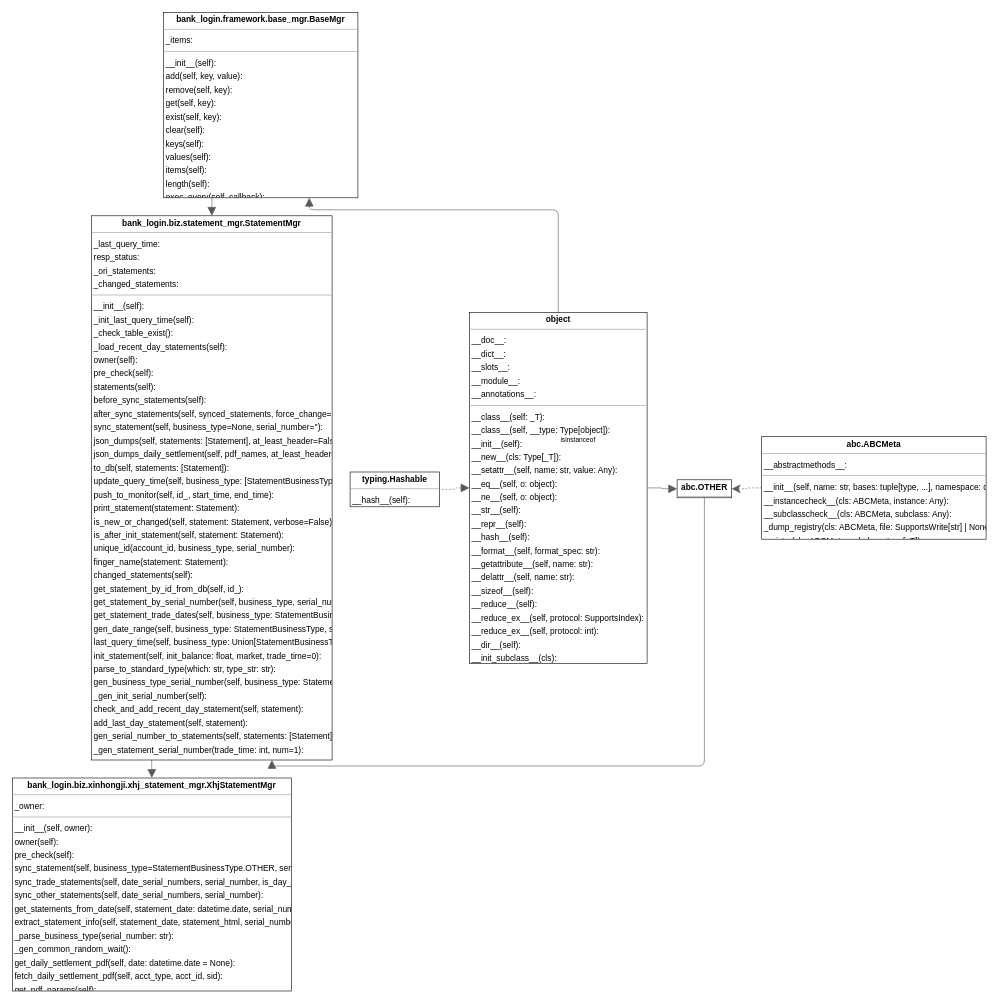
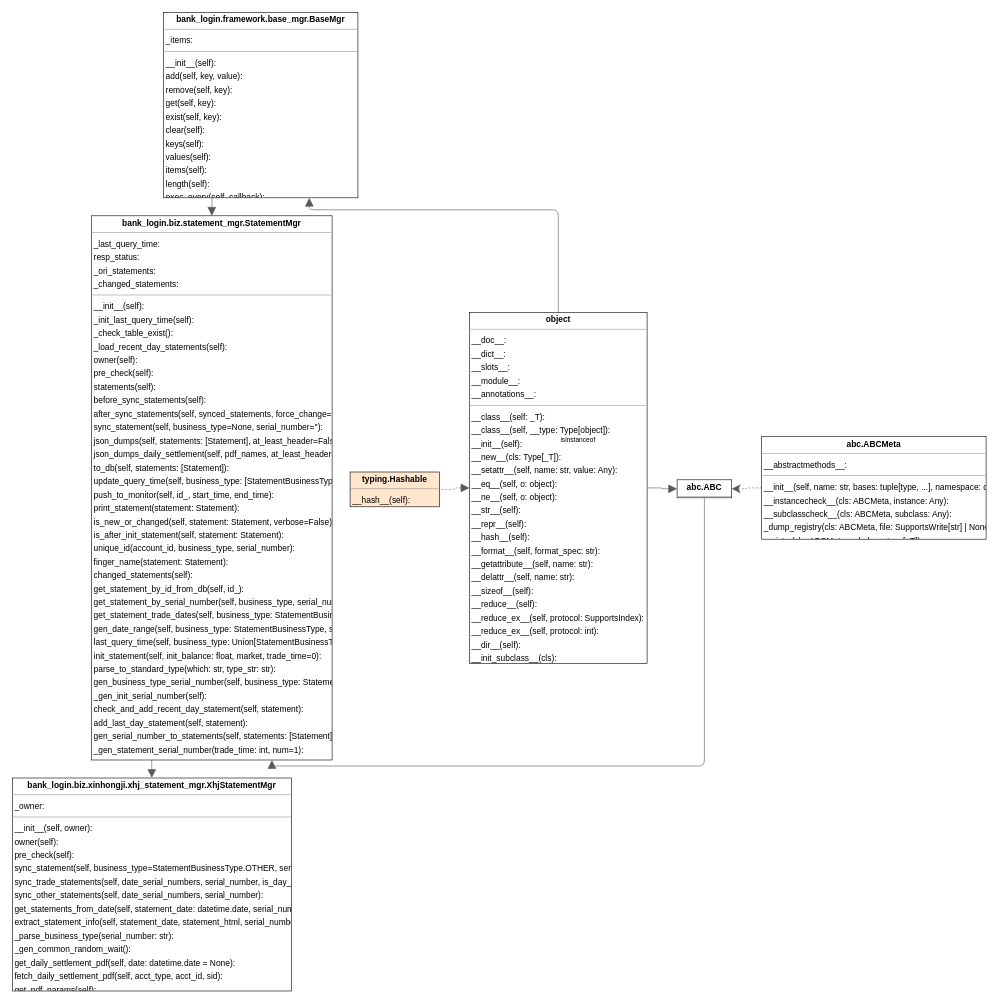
(697, 485) -> (692, 485)
(395, 489) -> (395, 489)
